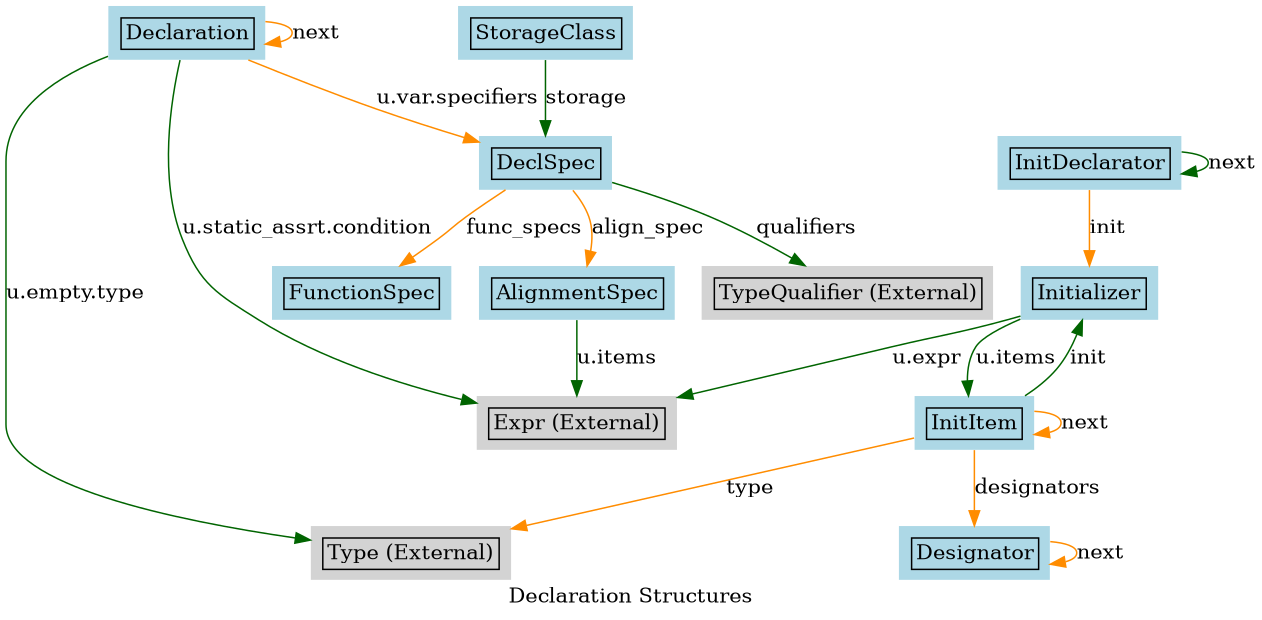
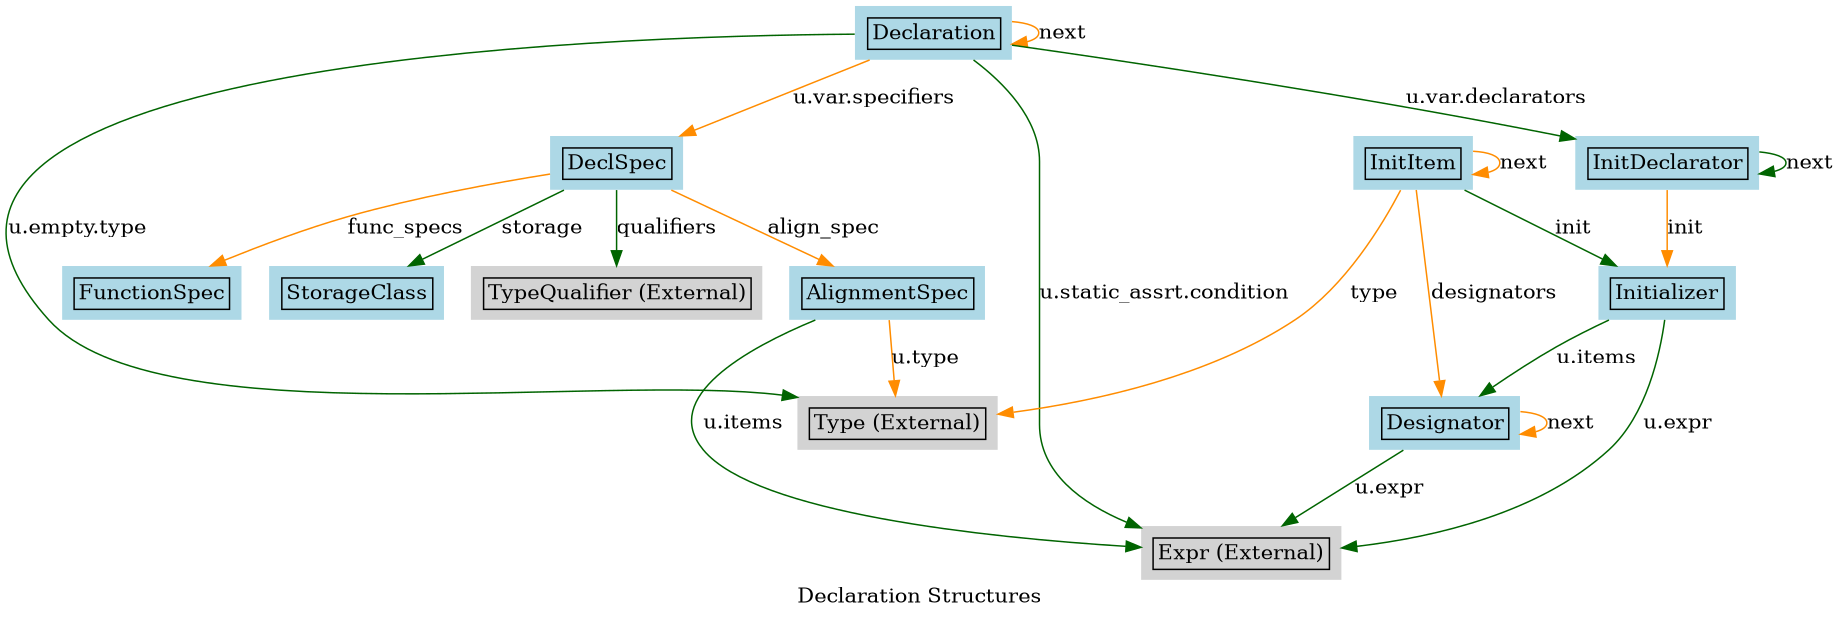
none -> (1287, 87)
(545, 90) -> (493, 225)
(982, 341) -> (1549, 351)
none -> (892, 350)
none -> (1349, 484)
